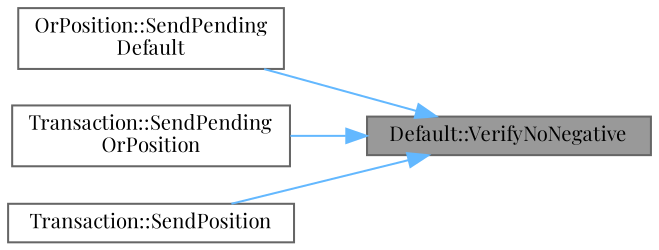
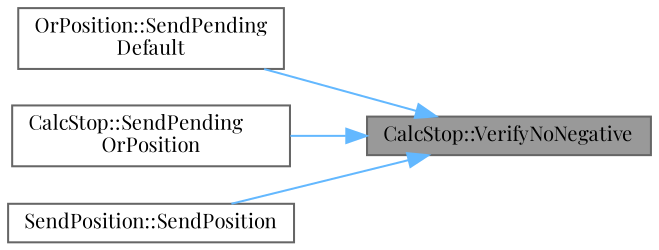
(151, 136) -> (151, 136)
(509, 136) -> (509, 136)
(151, 223) -> (151, 223)
